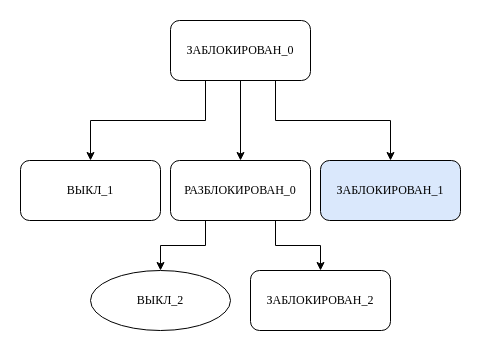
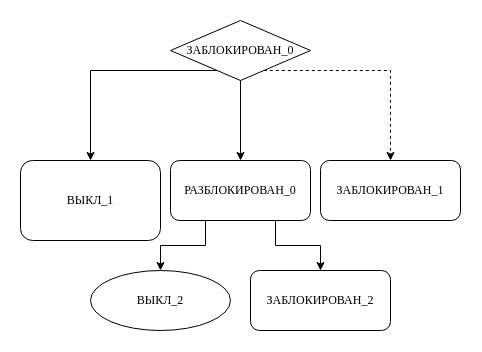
(241, 51) -> (241, 51)
(330, 121) -> (368, 71)
(91, 191) -> (91, 201)
(391, 191) -> (391, 191)
